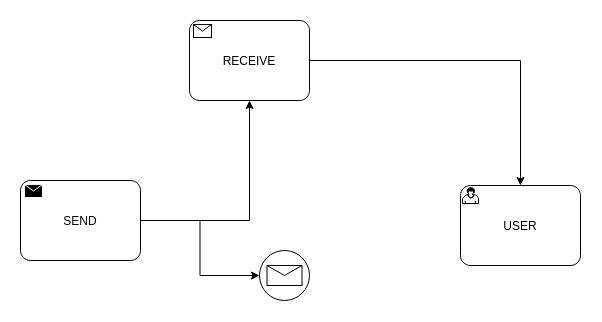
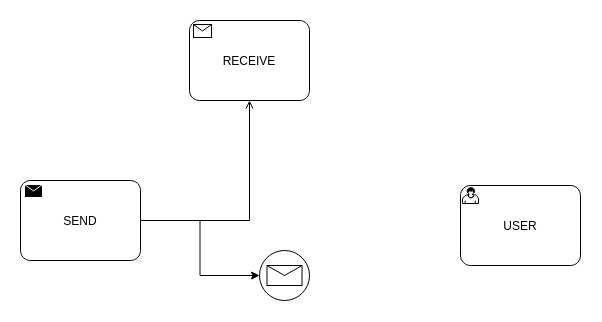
(474, 61) -> none
(250, 109) -> (250, 107)
